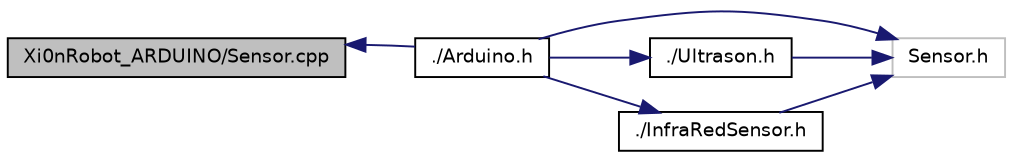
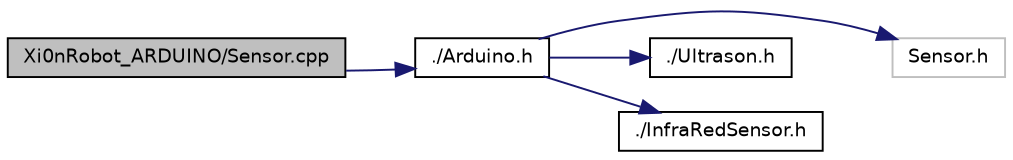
(390, 46) -> (371, 70)
(832, 58) -> none
(826, 97) -> none
